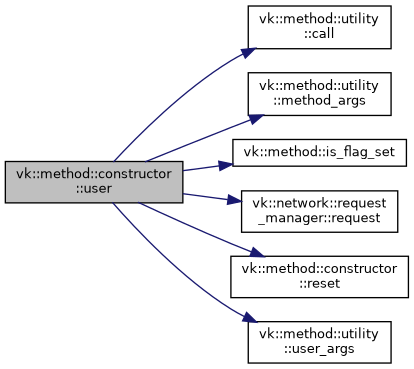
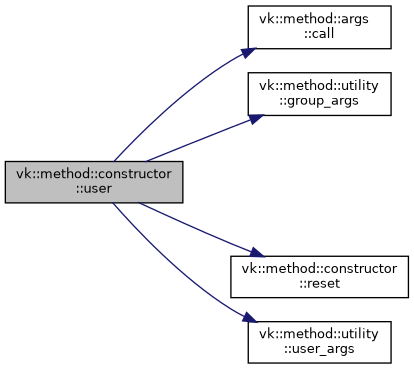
(320, 27) -> (320, 27)
(320, 94) -> (320, 94)
(320, 153) -> none
(320, 212) -> none
